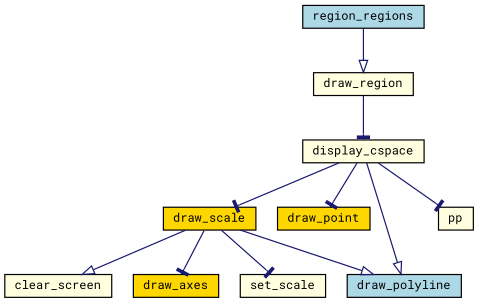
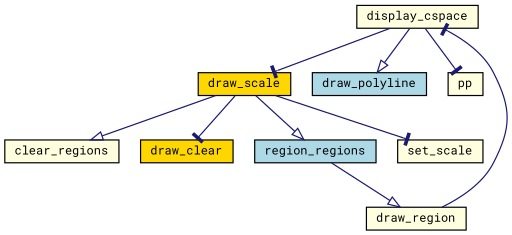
(324, 219) -> none
(301, 250) -> (275, 114)
(58, 286) -> (62, 151)
(176, 286) -> (187, 151)
